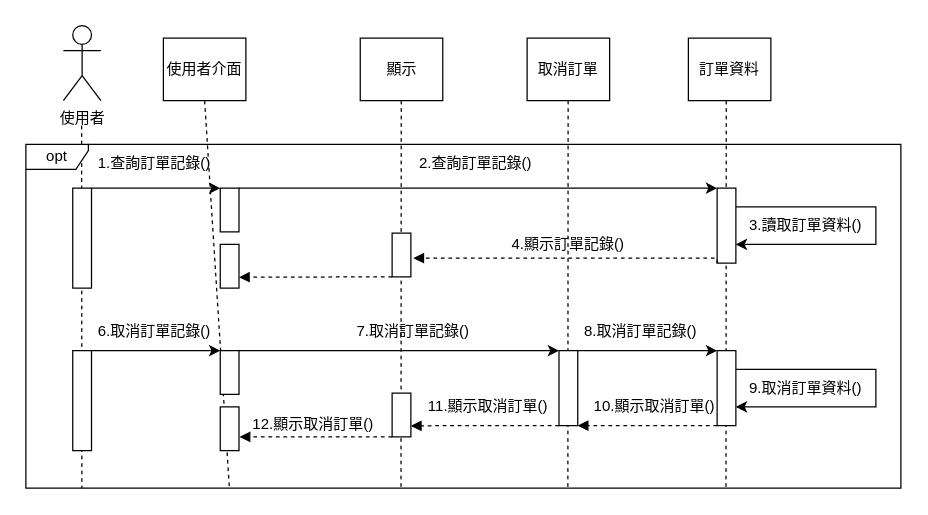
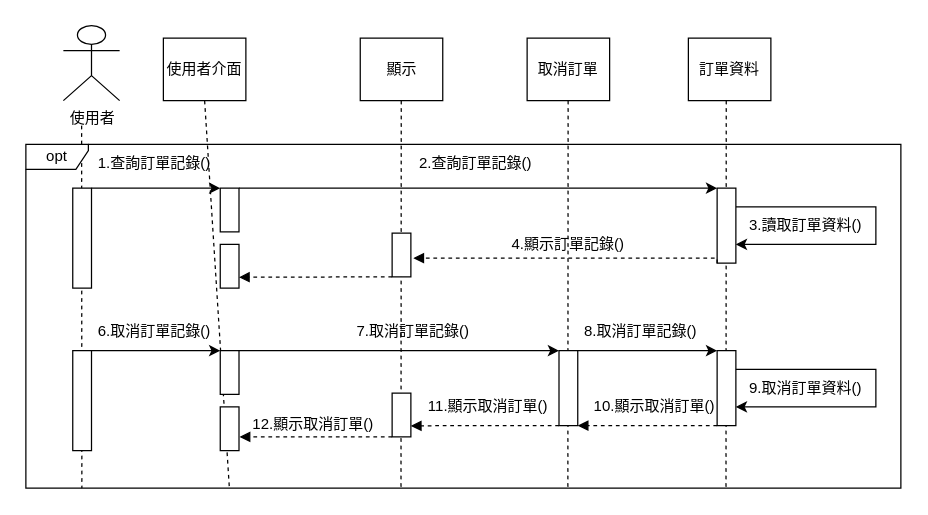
(82, 63) -> (91, 63)
